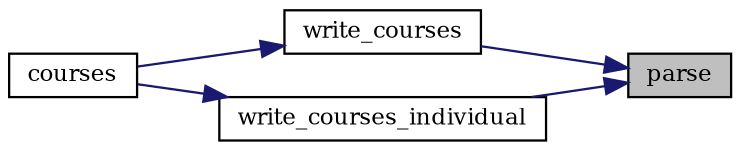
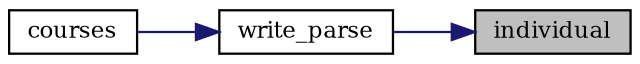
(383, 32) -> (306, 32)
(680, 75) -> (553, 32)
(383, 119) -> none
